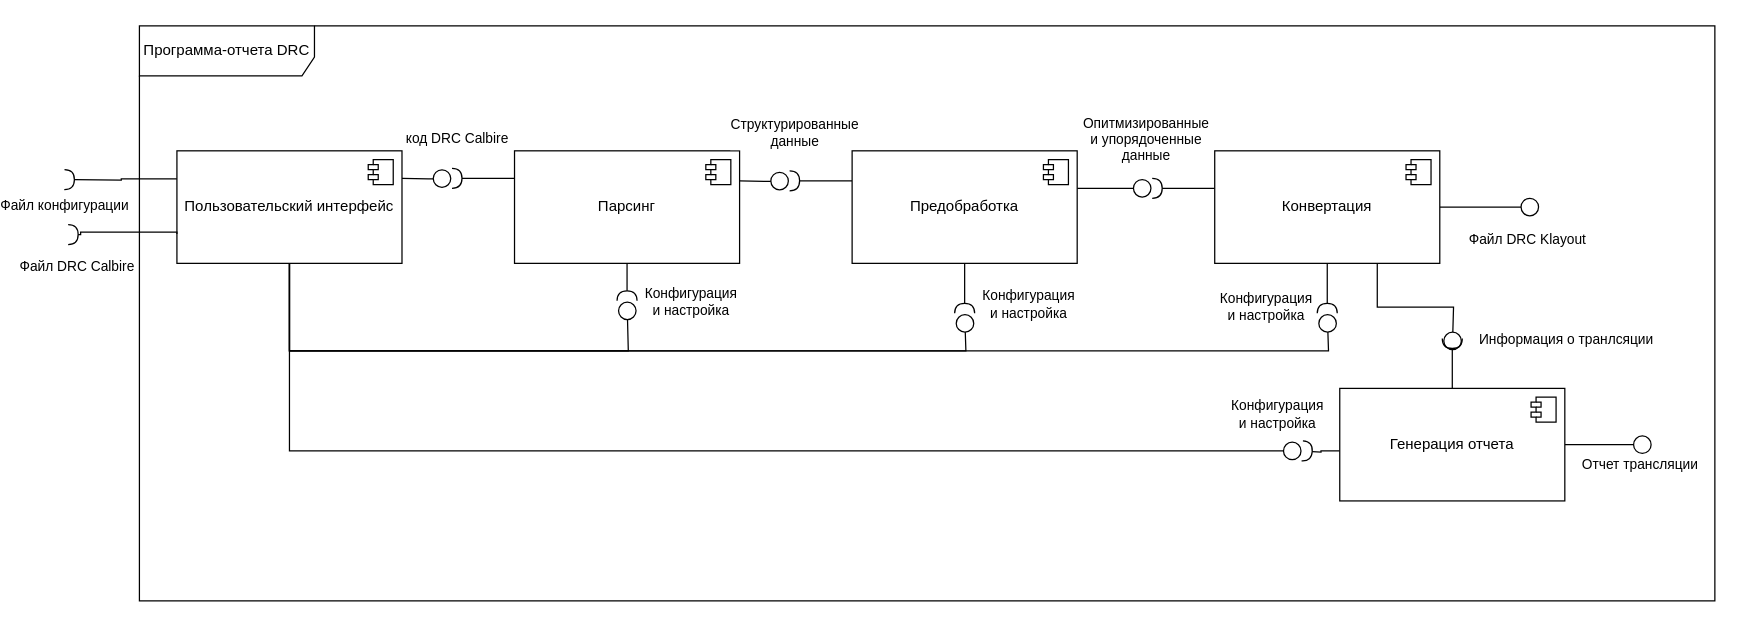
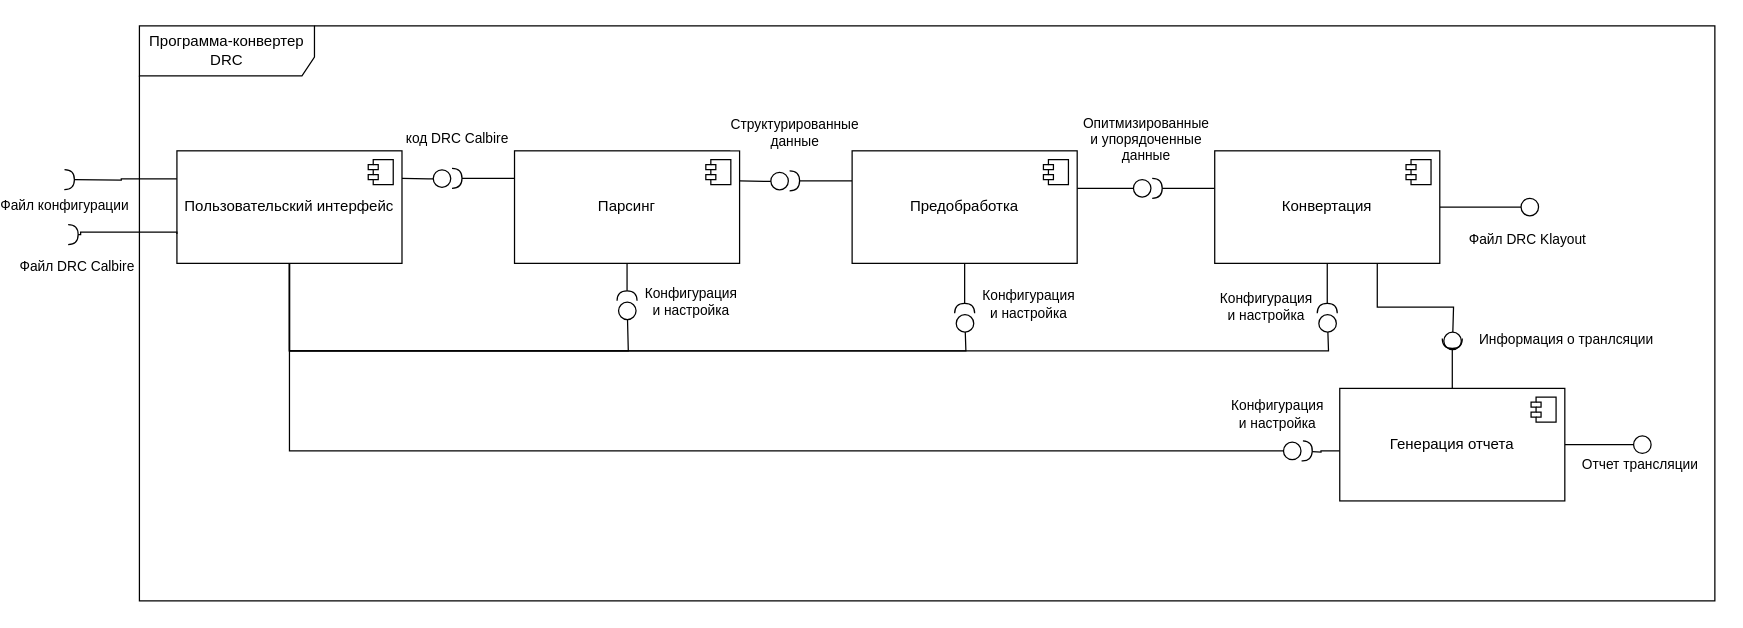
(227, 51) -> (227, 51)
